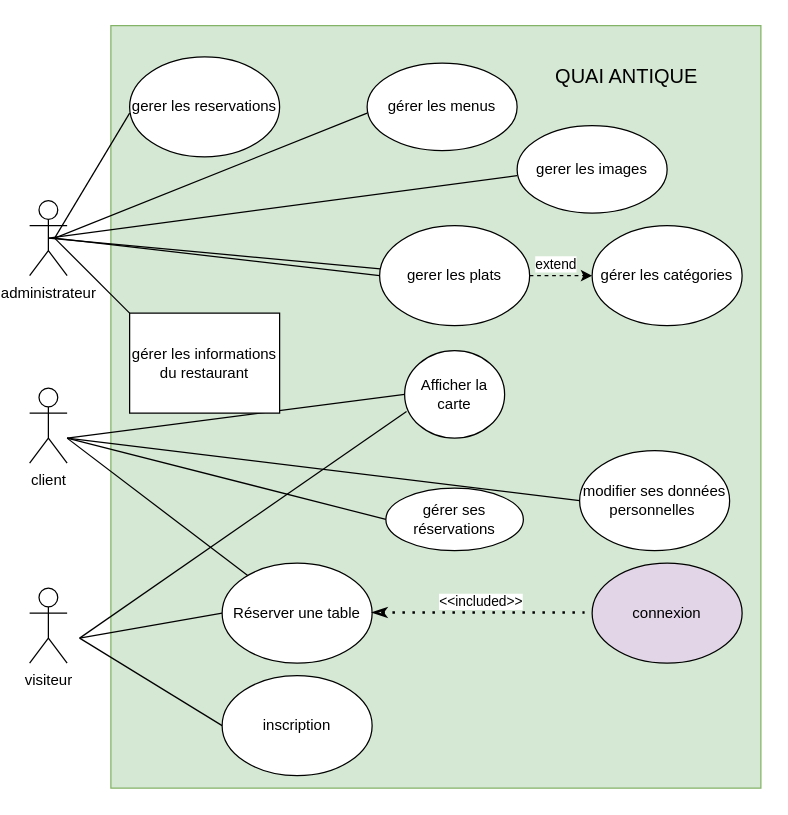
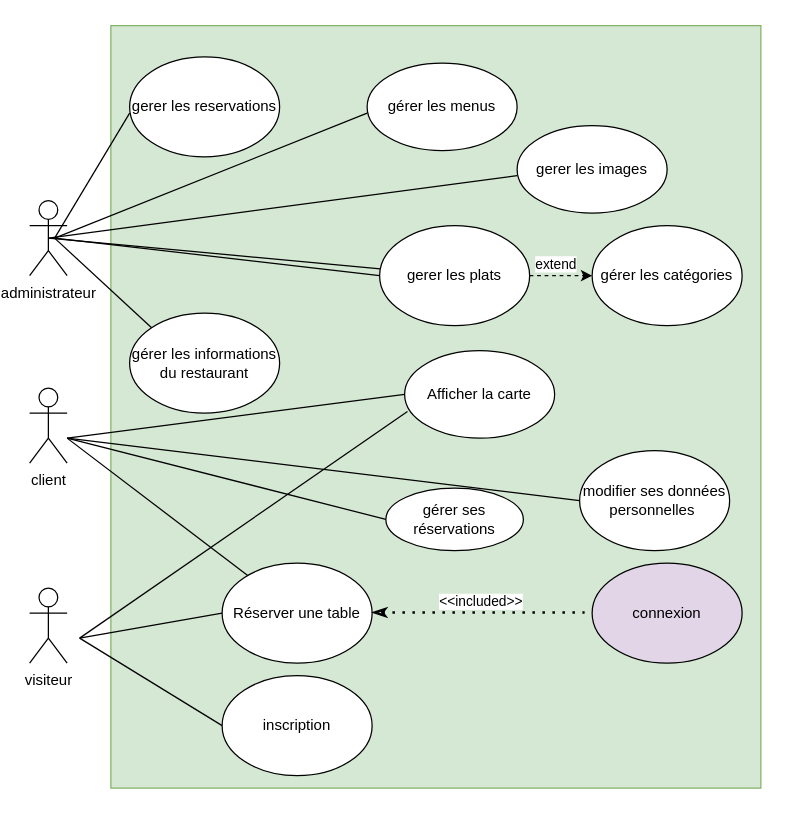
(629, 76) -> none
(204, 363) -> (204, 363)
(454, 394) -> (479, 394)
